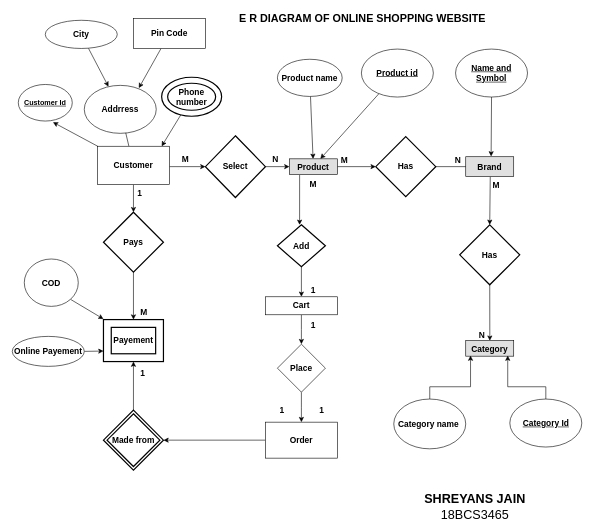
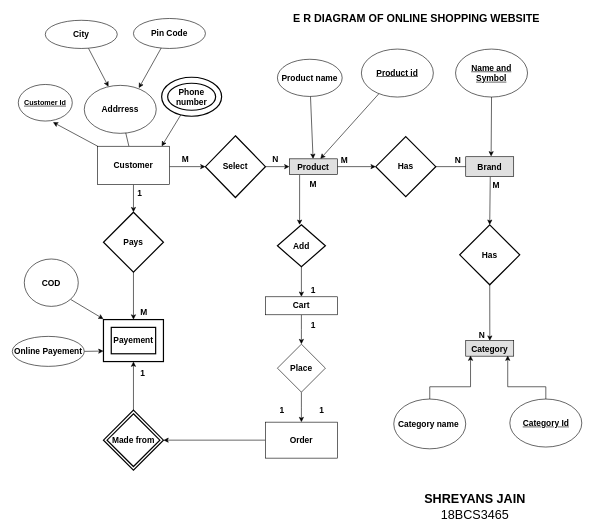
(363, 18) -> (417, 18)
(170, 33) -> (170, 33)
